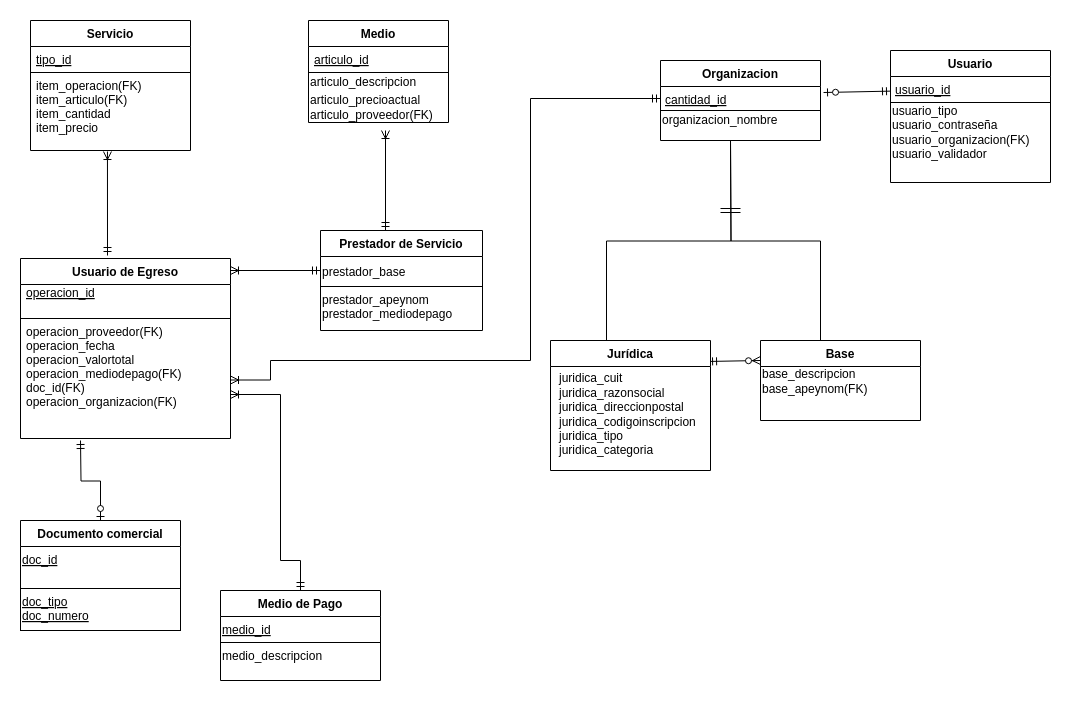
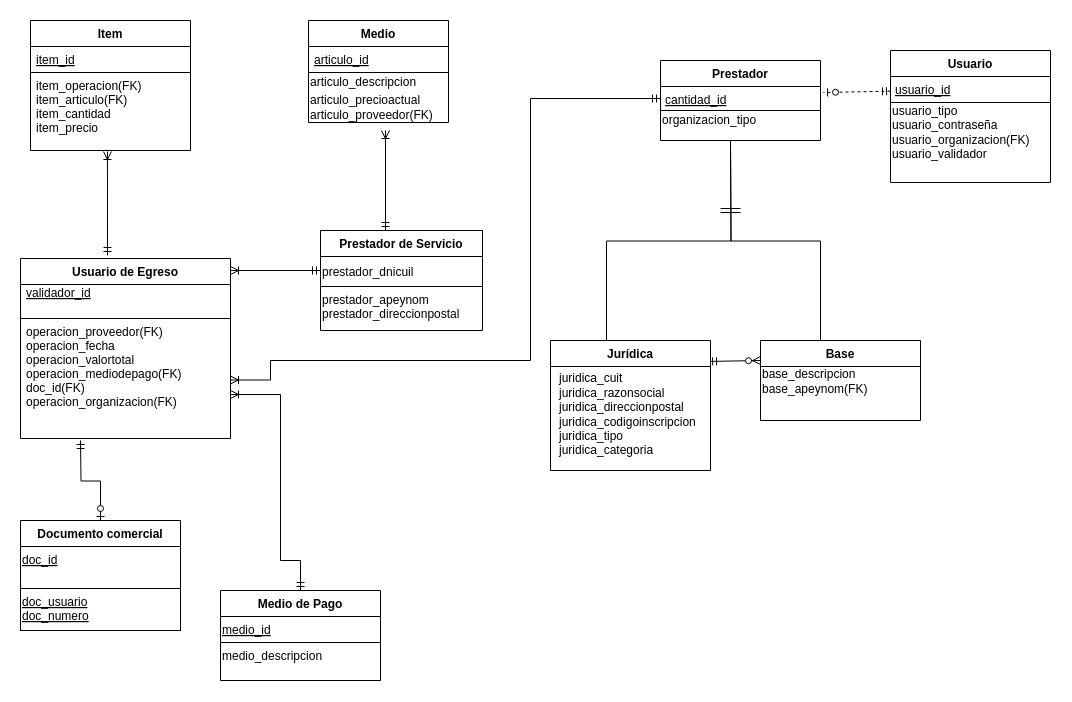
(110, 34) -> (110, 34)
(56, 60) -> (56, 60)
(740, 74) -> (740, 74)
(864, 92) -> (864, 92)
(723, 121) -> (715, 121)
(369, 272) -> (374, 272)
(63, 293) -> (62, 293)
(379, 300) -> (379, 300)
(41, 560) -> (41, 560)
